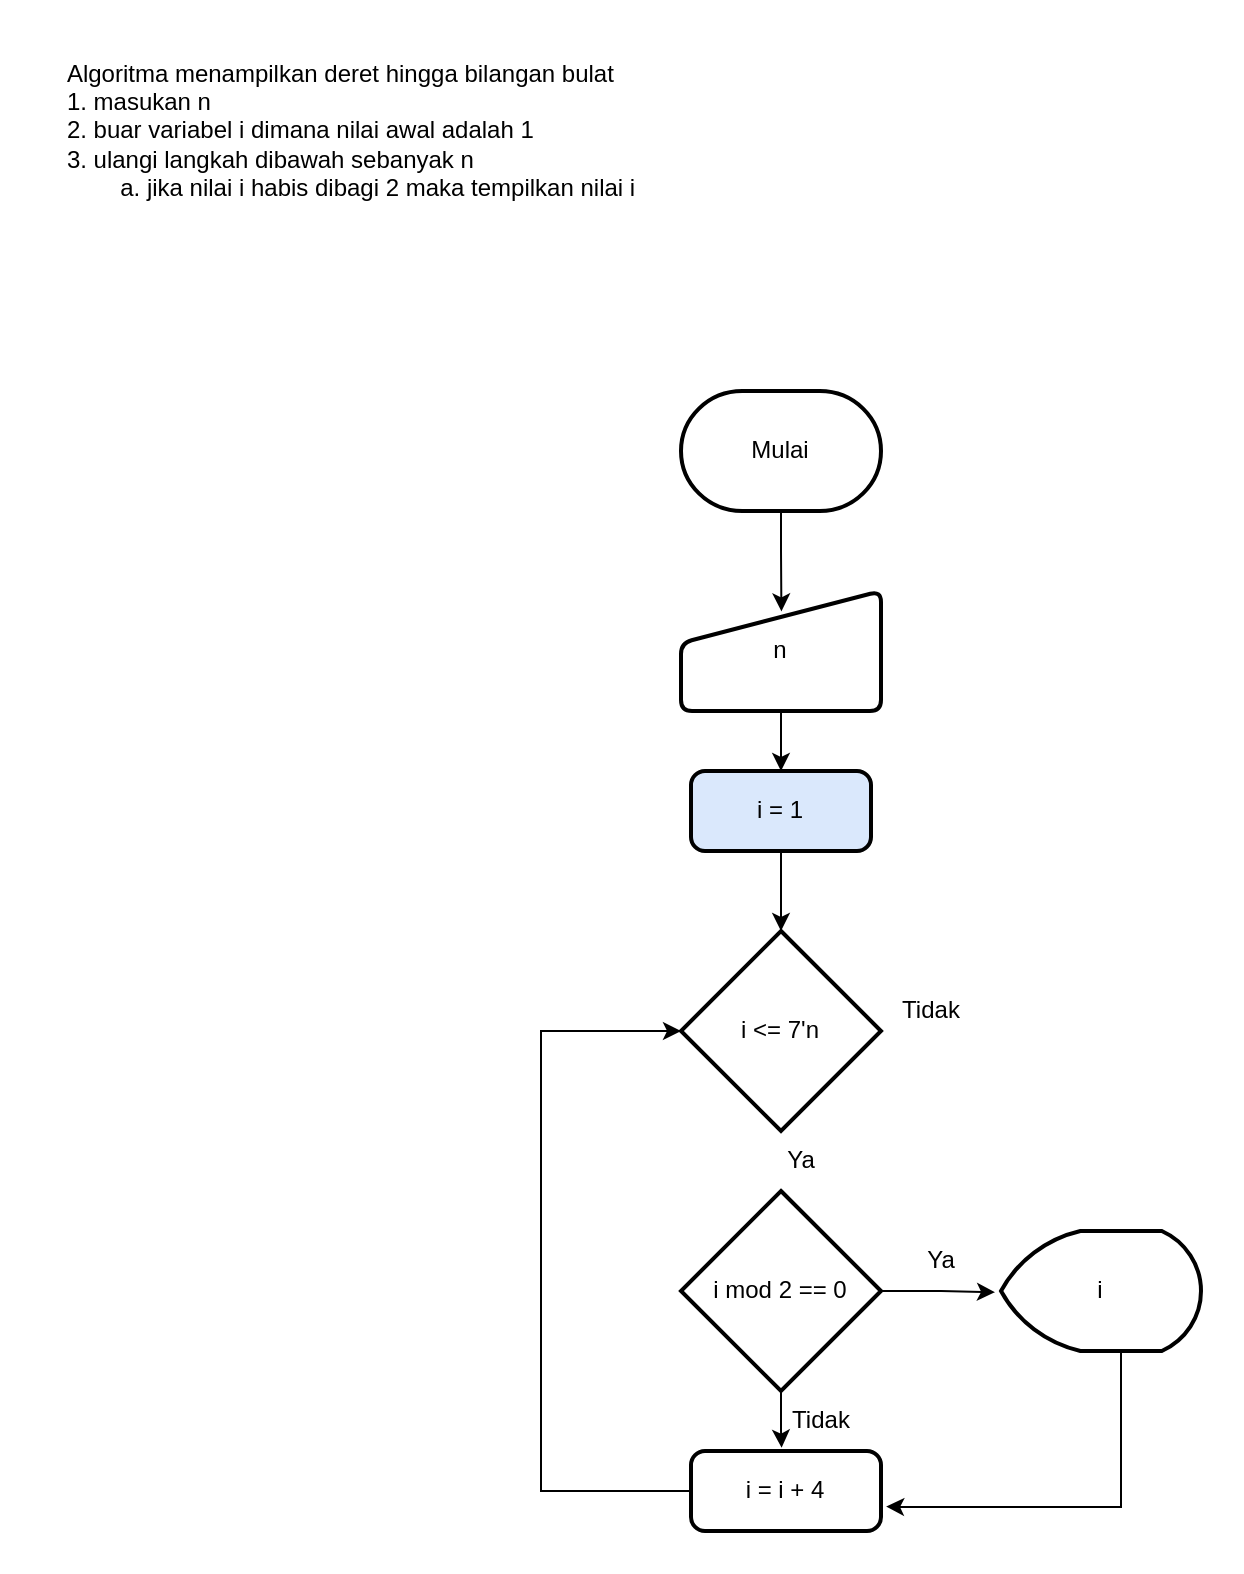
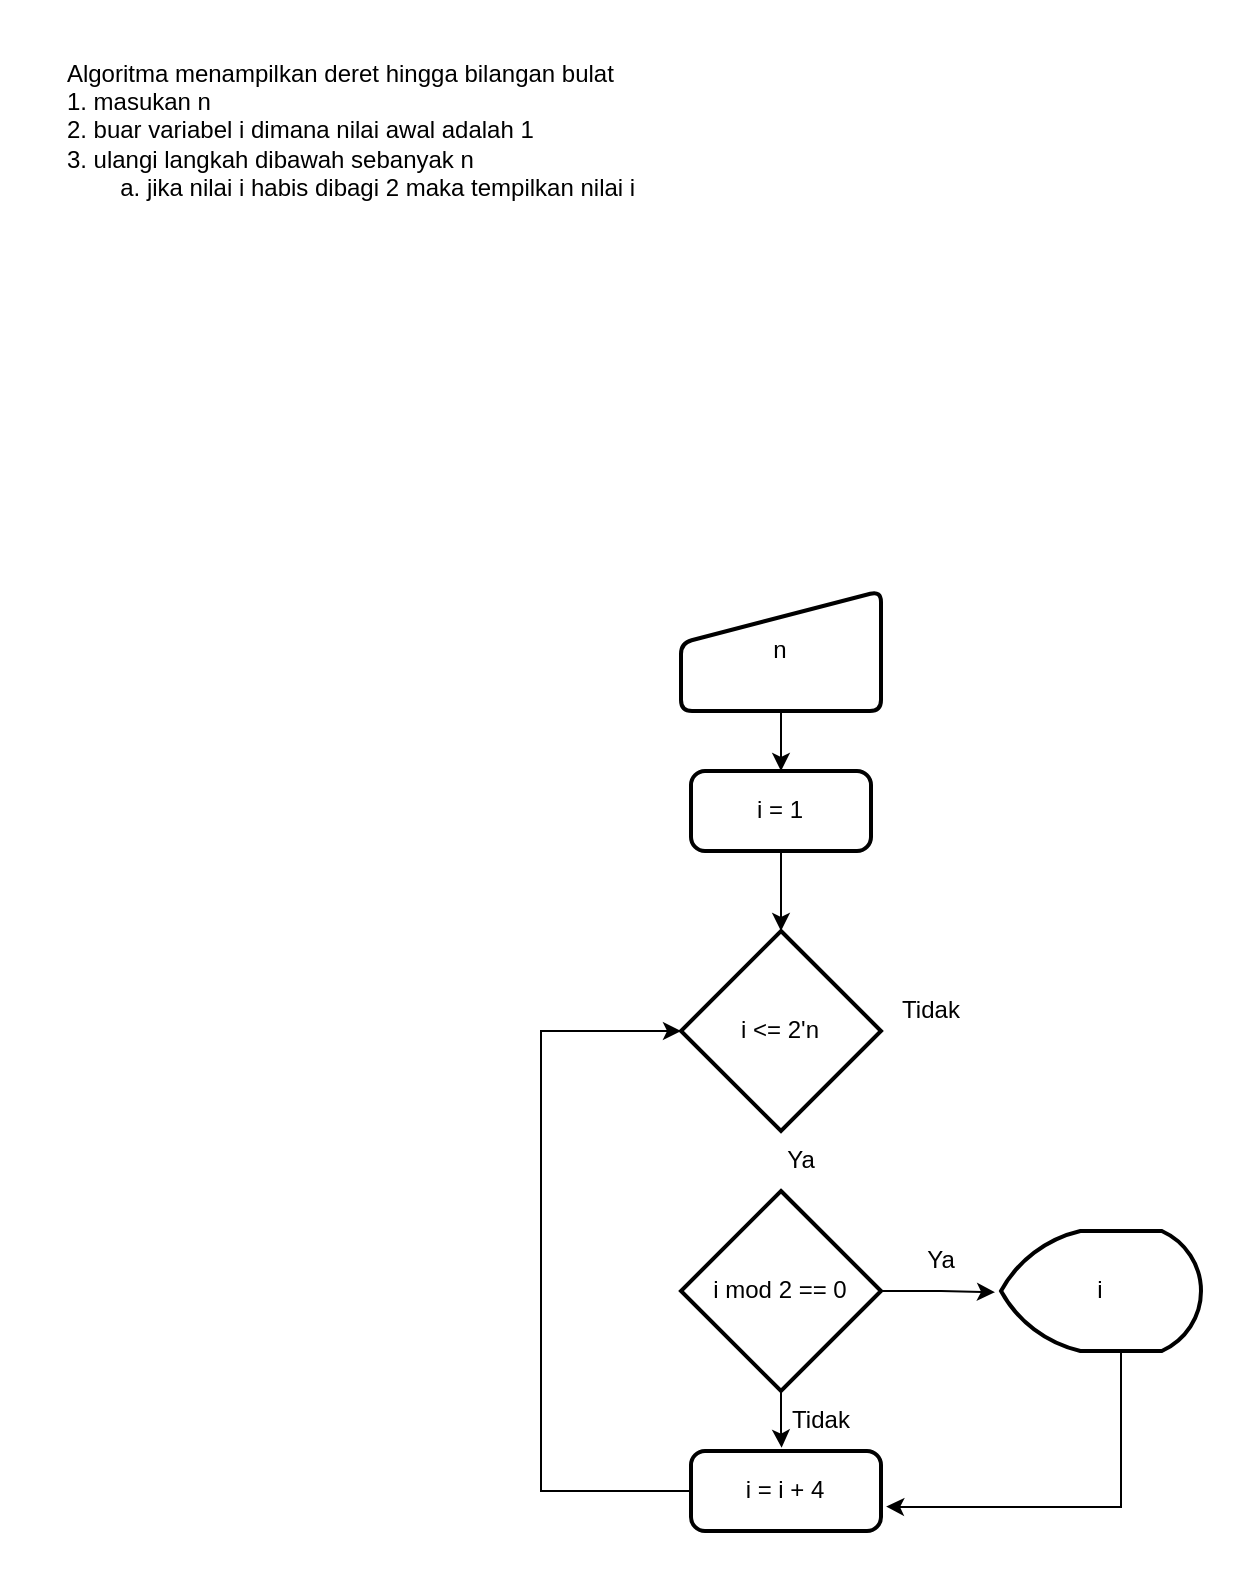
(781, 451) -> none
(781, 554) -> none
(781, 811) -> (781, 811)
(781, 1031) -> (781, 1031)
